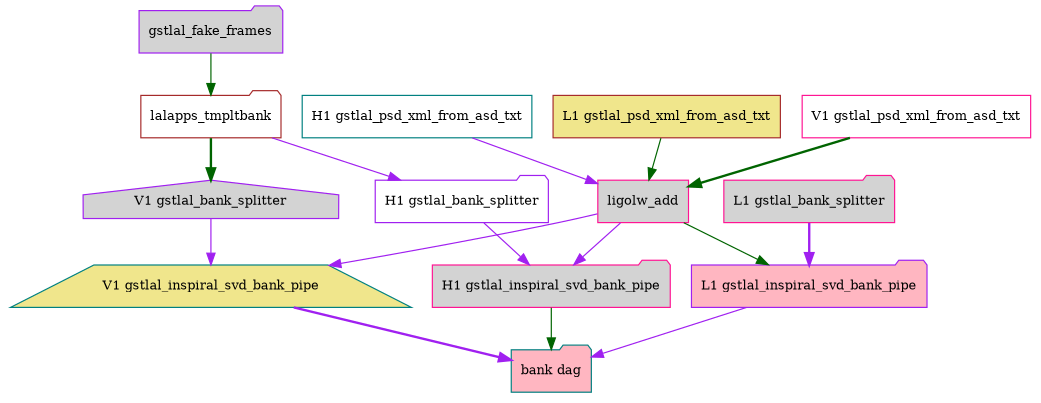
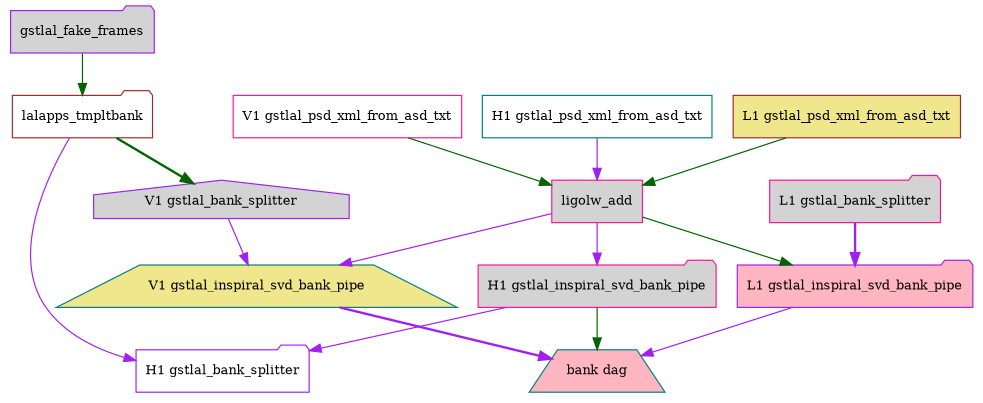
(775, 160) -> (474, 160)
(504, 242) -> (400, 331)
(551, 371) -> (597, 371)
